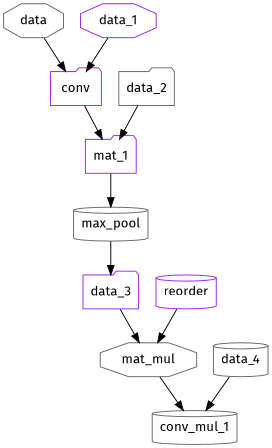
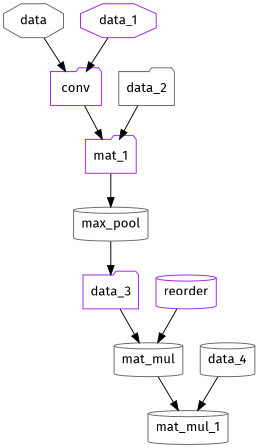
(148, 360) -> (148, 360)
(195, 428) -> (188, 428)
